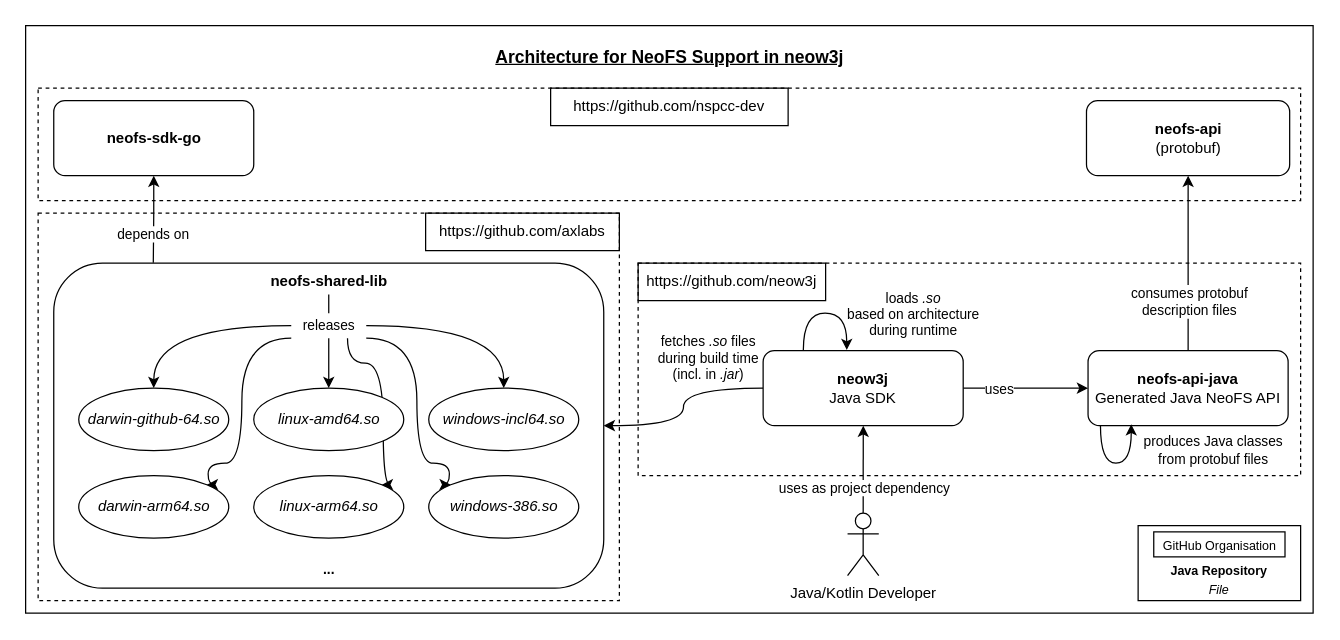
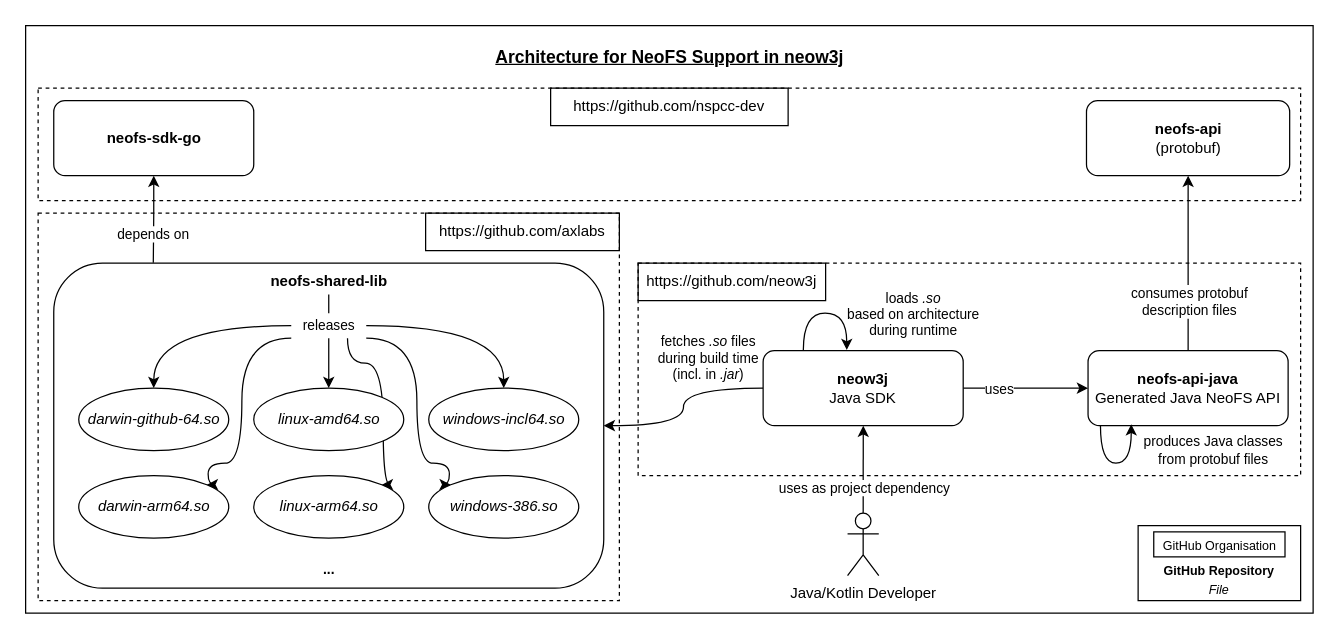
(1219, 569) -> (1219, 569)
